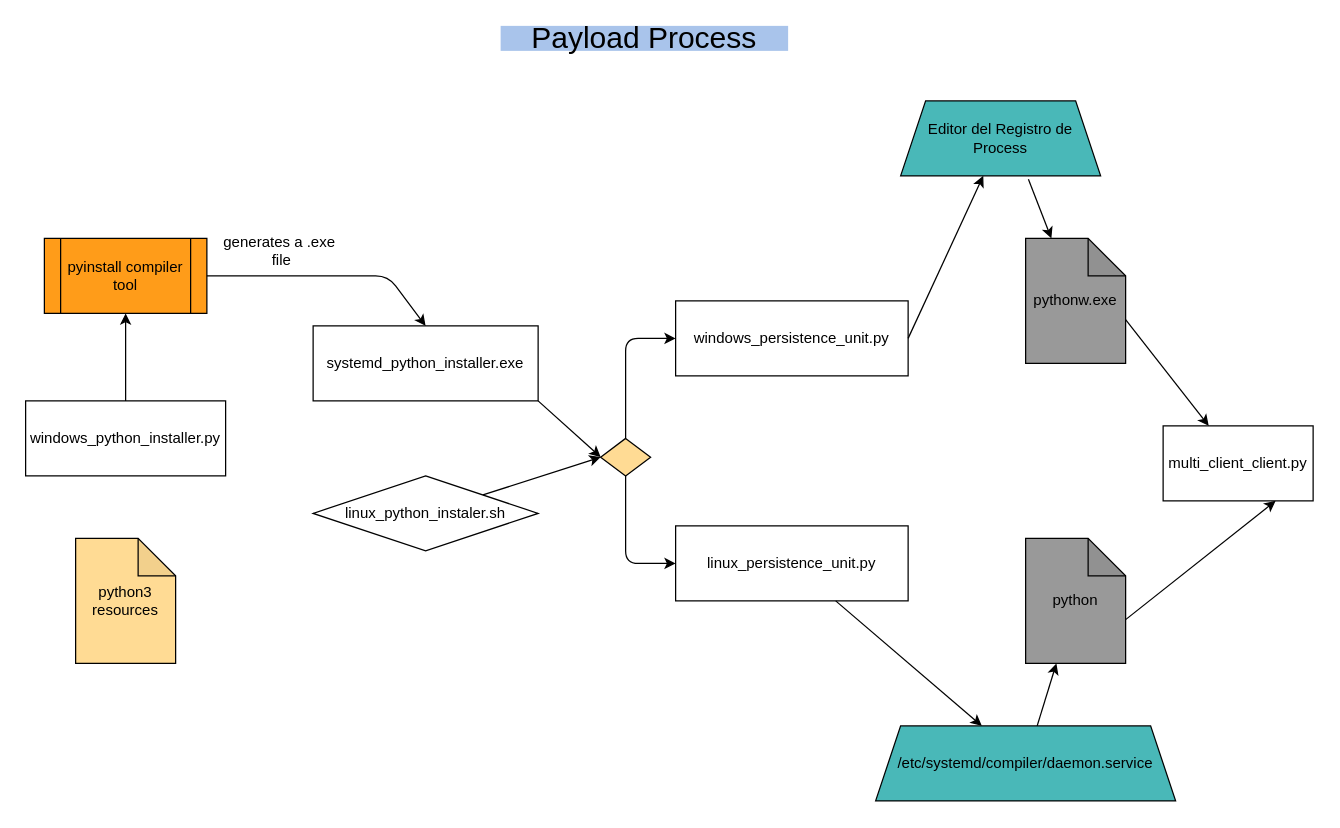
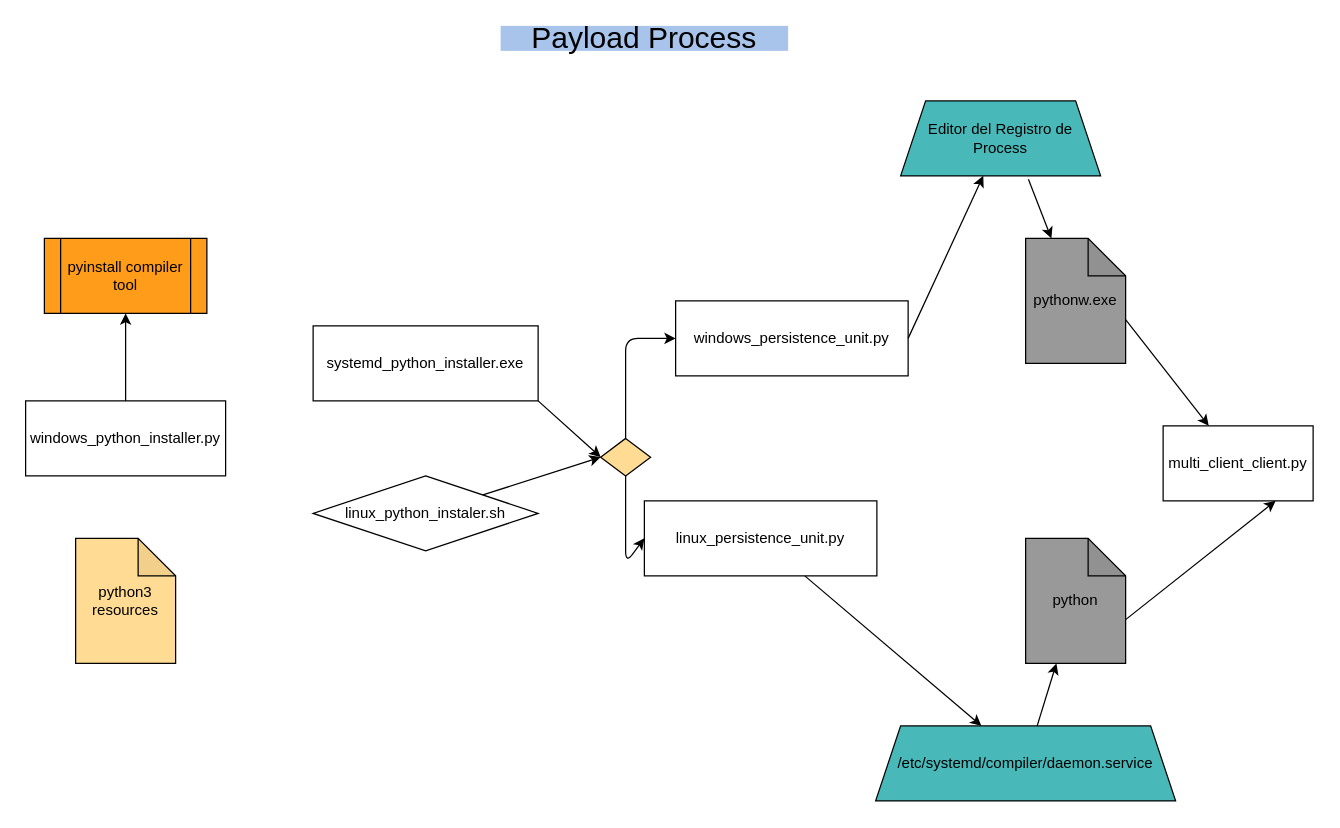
(282, 251) -> none
(322, 276) -> none
(792, 563) -> (761, 538)
